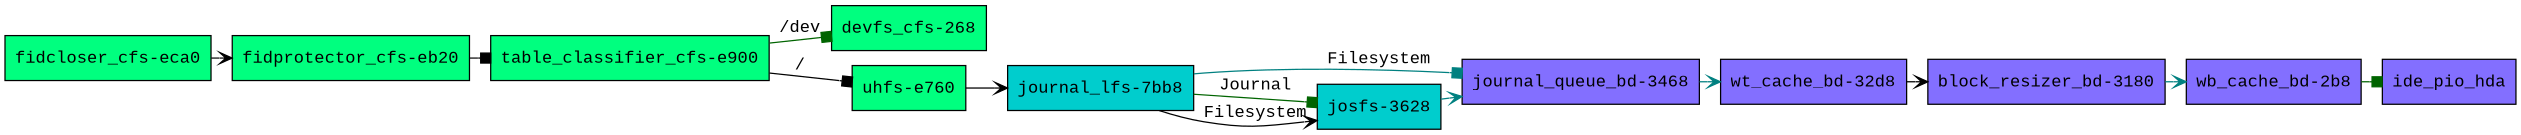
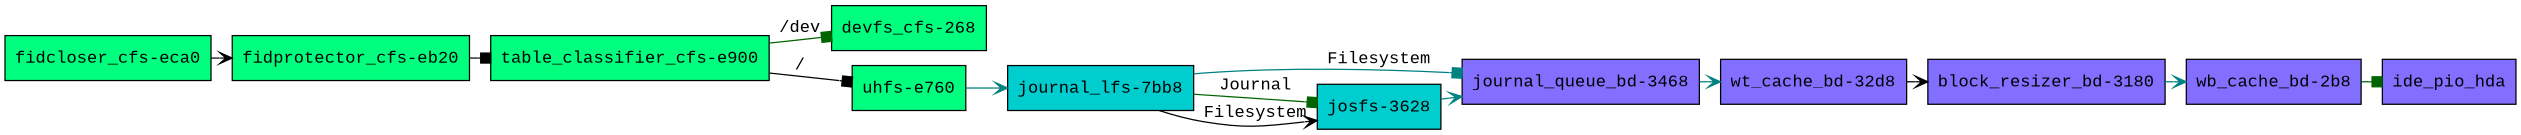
(980, 88) -> (980, 88)
